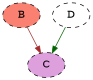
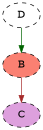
(60, 37) -> (21, 37)
